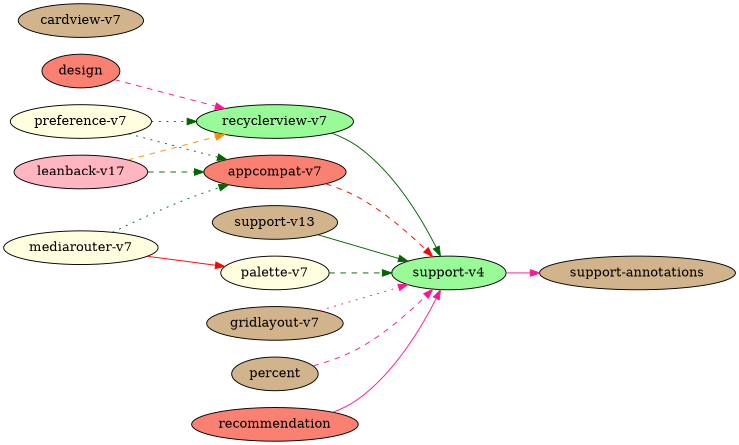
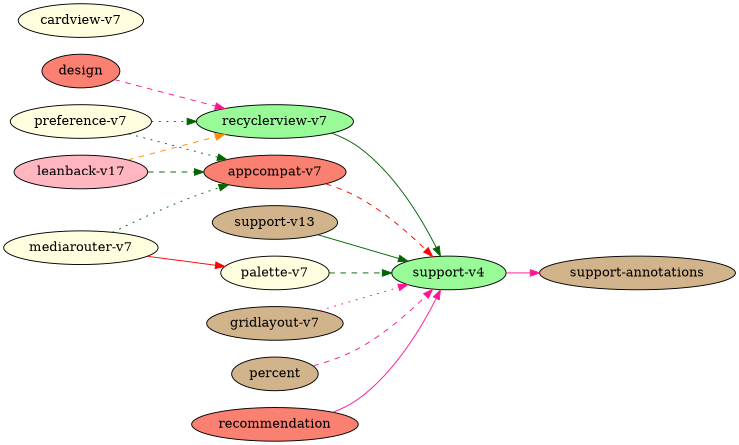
(81, 21) -> (81, 21)
